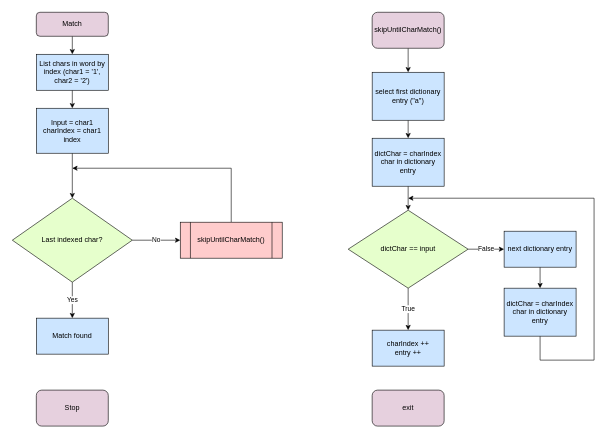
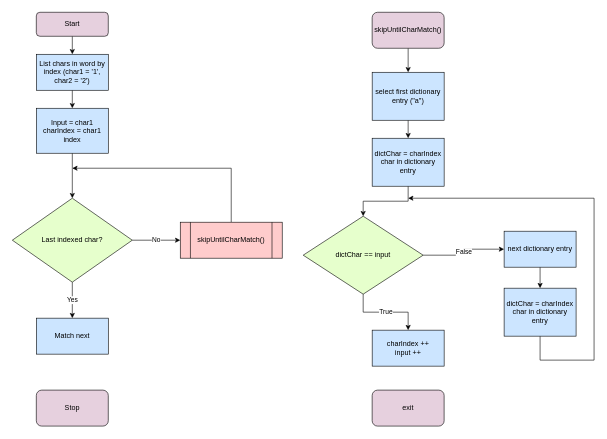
(72, 24) -> (72, 24)
(408, 249) -> (363, 255)
(72, 336) -> (72, 336)
(408, 348) -> (408, 348)
